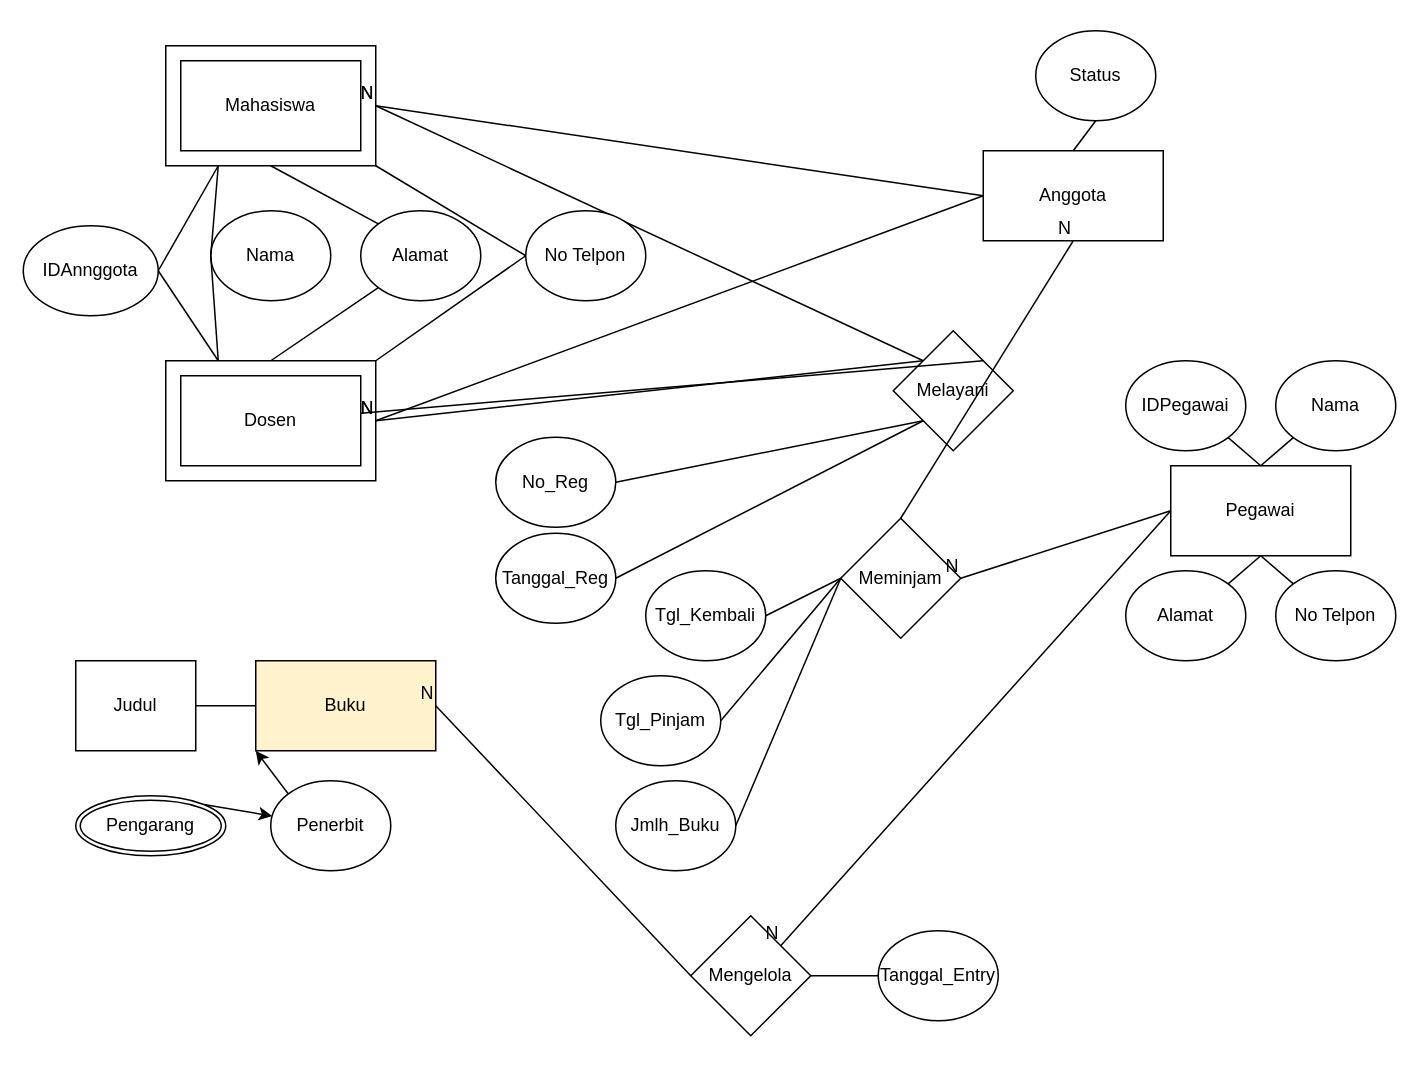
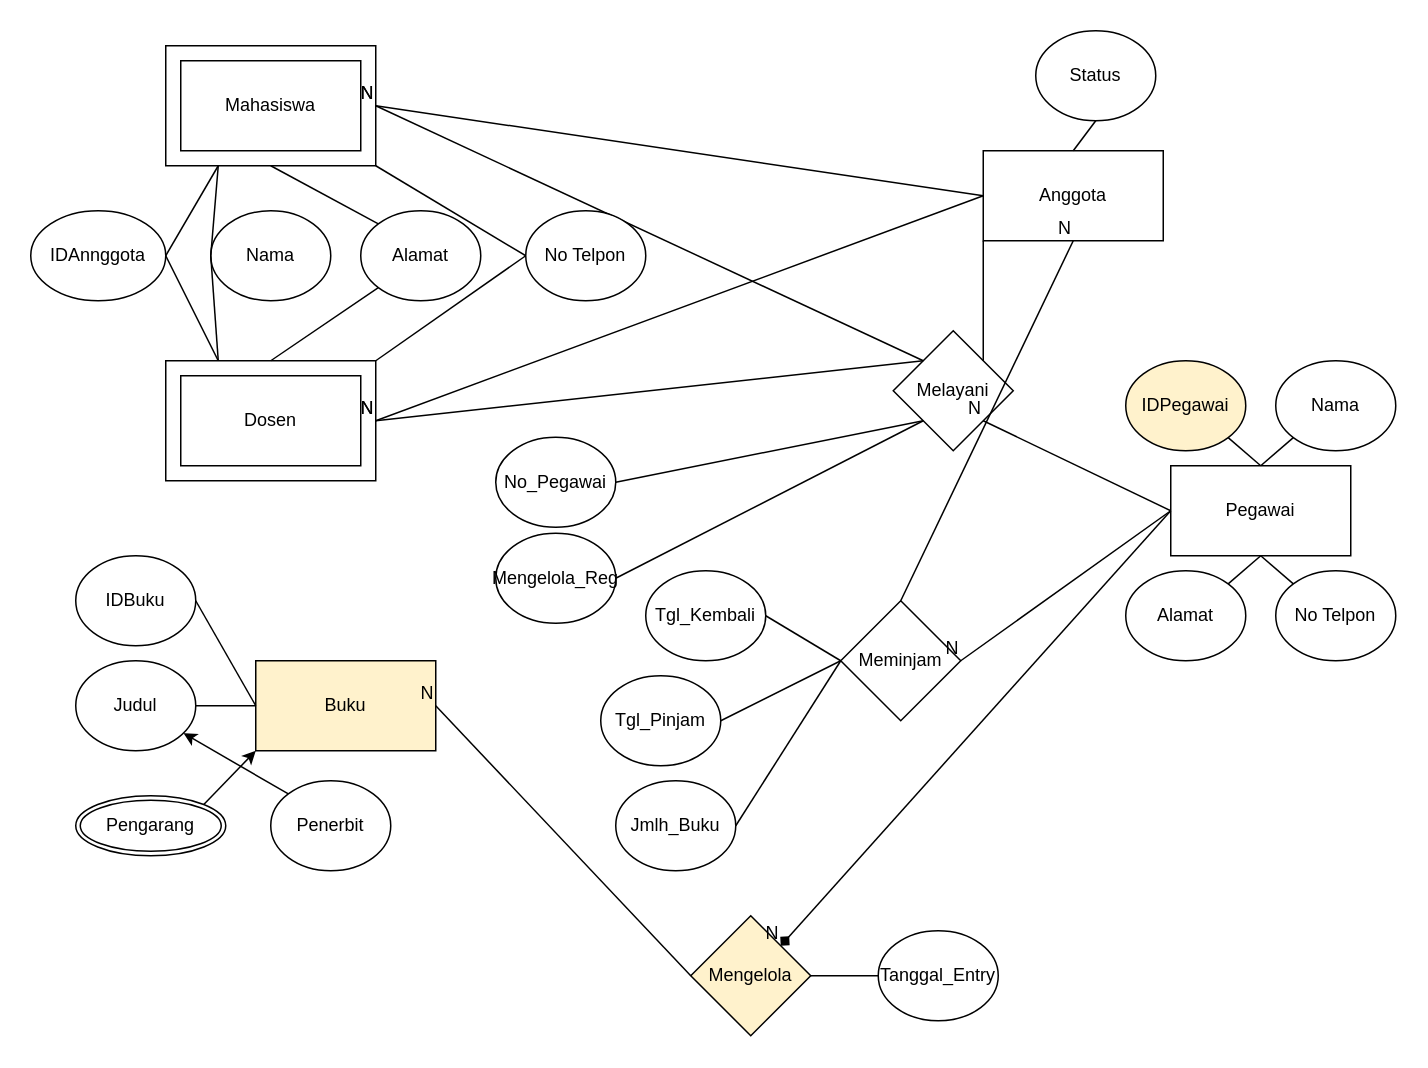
(91, 271) -> (98, 256)
(863, 371) -> (983, 301)
(1186, 406) -> (1186, 406)
none -> (1075, 465)
(556, 482) -> (556, 482)
(556, 578) -> (556, 578)
(901, 578) -> (901, 661)
none -> (136, 601)
none -> (226, 653)
(136, 706) -> (136, 706)
(275, 776) -> (242, 767)
(233, 809) -> (226, 781)
(785, 941) -> (789, 936)
(751, 976) -> (751, 976)
